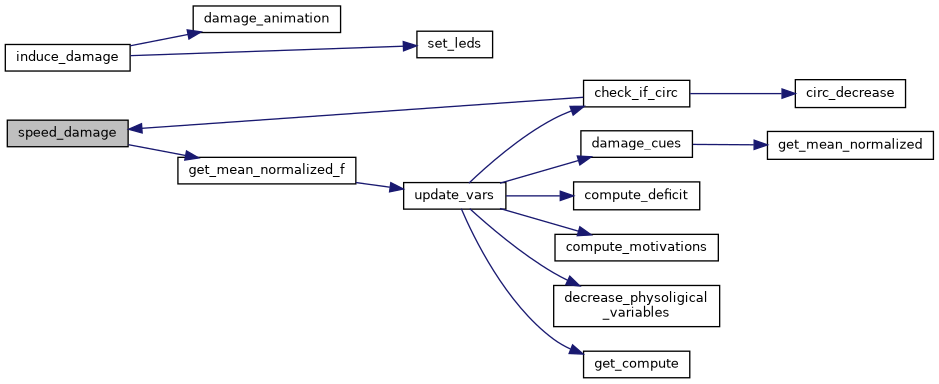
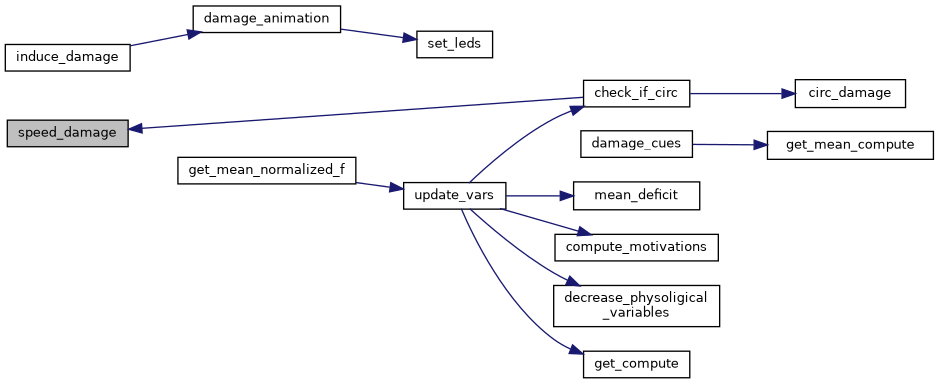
(267, 51) -> (372, 33)
(850, 94) -> (850, 94)
(850, 145) -> (850, 145)
(157, 150) -> none
(539, 172) -> none
(637, 196) -> (637, 196)
